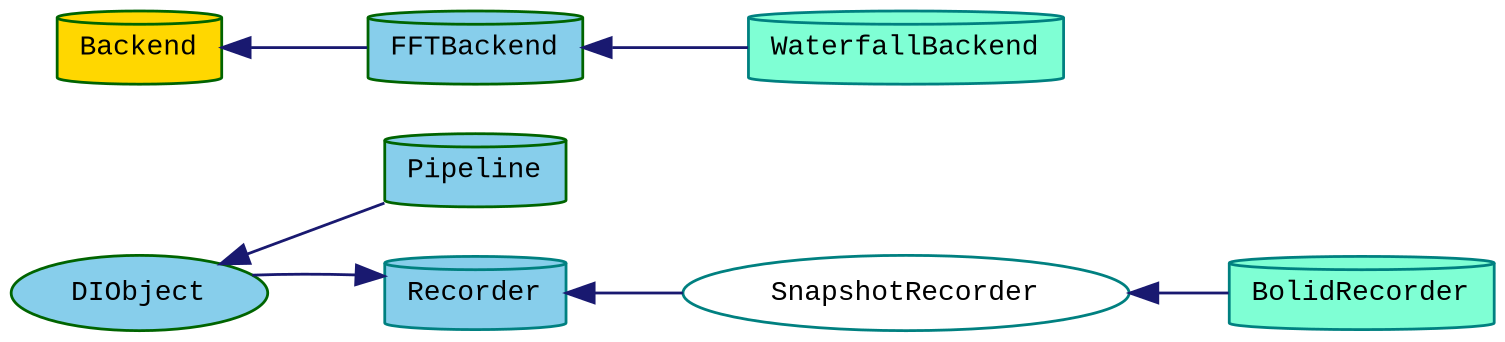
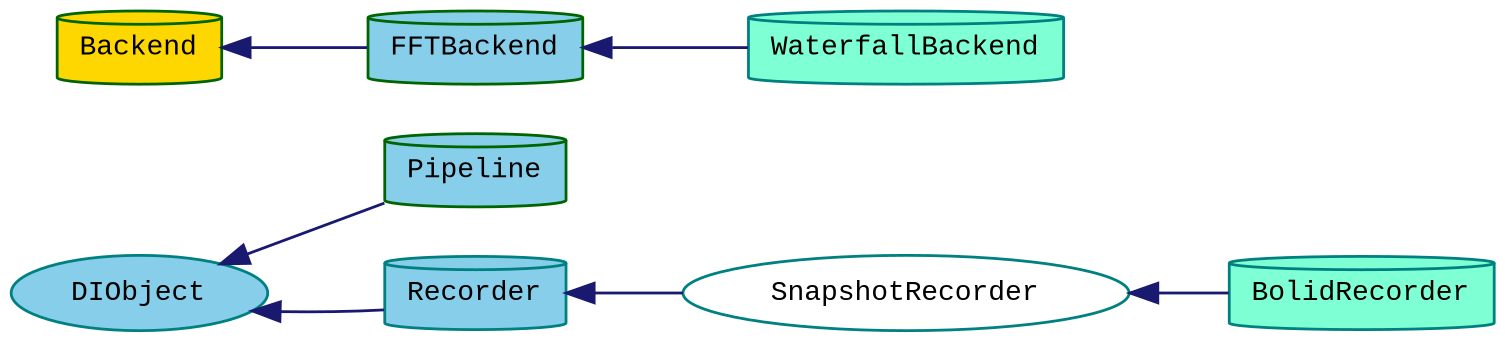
(304, 274) -> (332, 312)
(139, 293) -> (139, 293)
